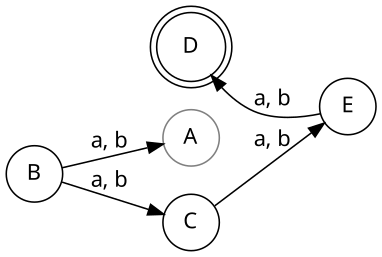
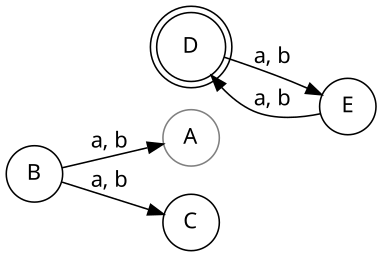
(263, 169) -> (266, 72)
